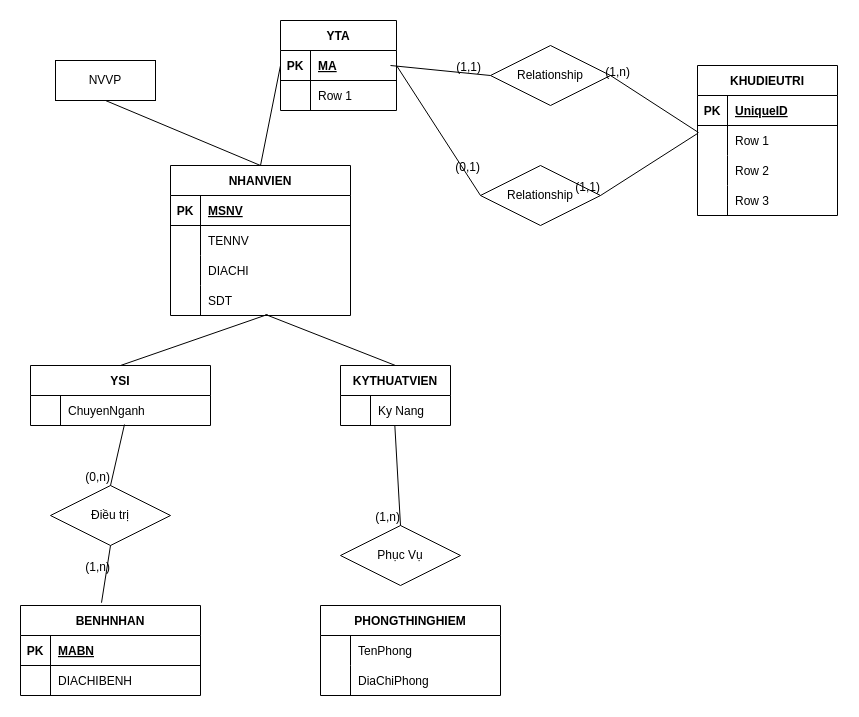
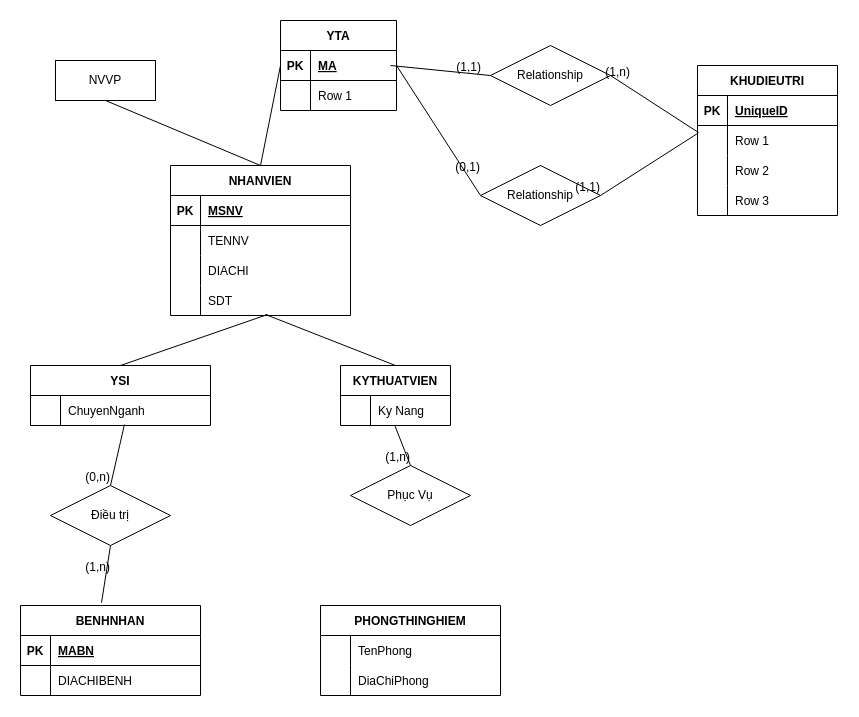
(401, 556) -> (411, 496)
